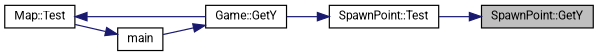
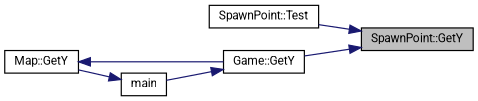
(40, 17) -> (42, 62)
(302, 17) -> (327, 53)
